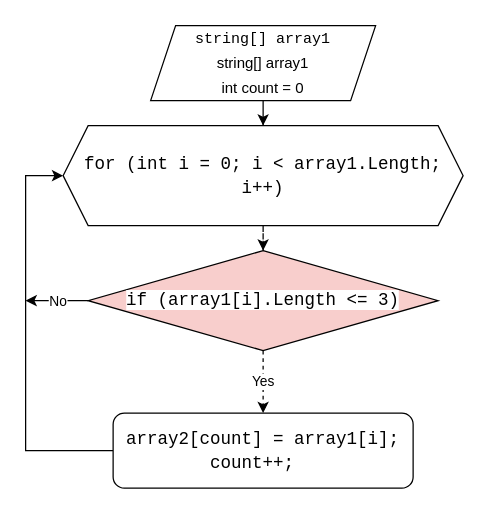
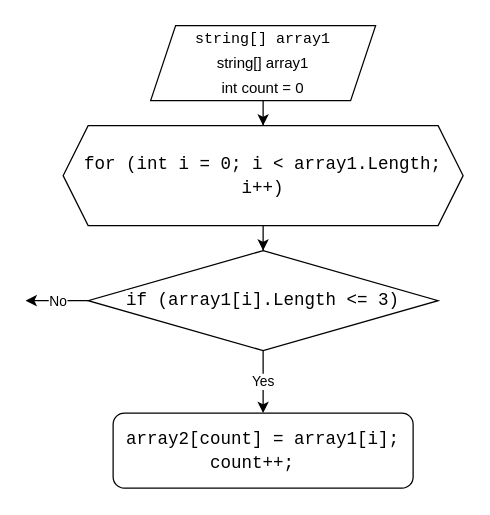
(263, 234) -> (263, 234)
(263, 301) -> (263, 301)
(26, 343) -> none
(263, 363) -> (263, 363)
